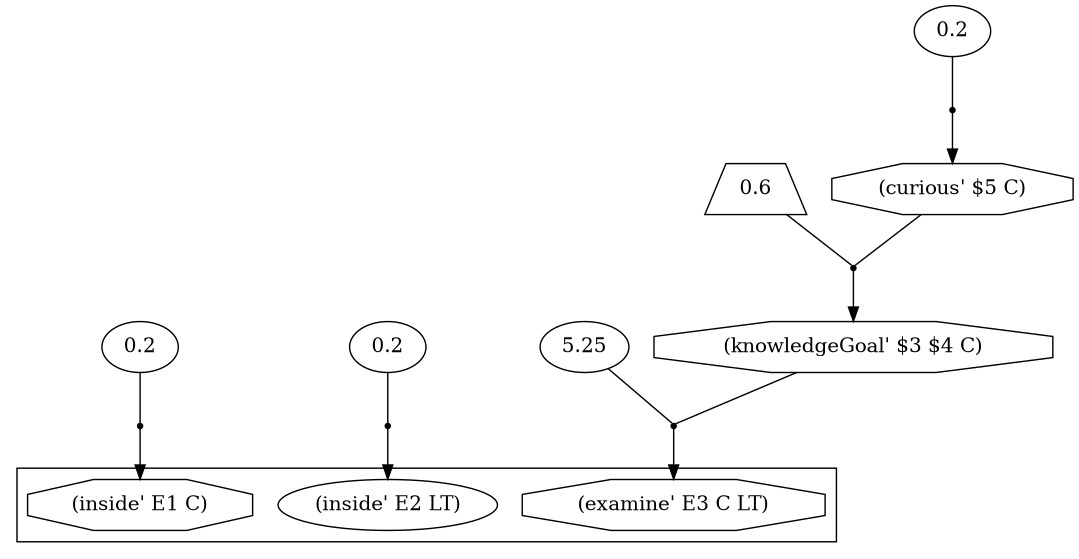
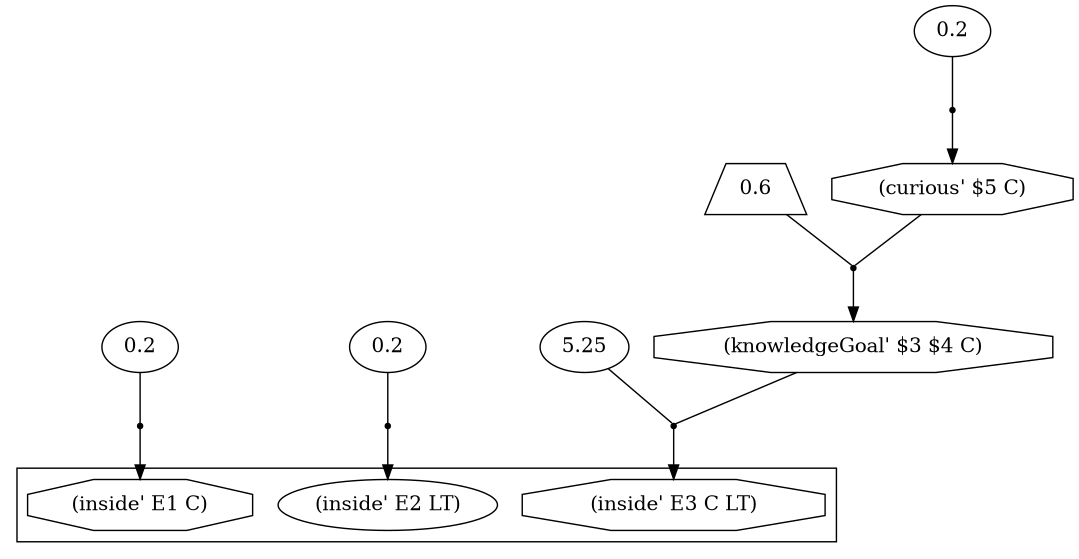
(674, 505) -> (674, 505)
